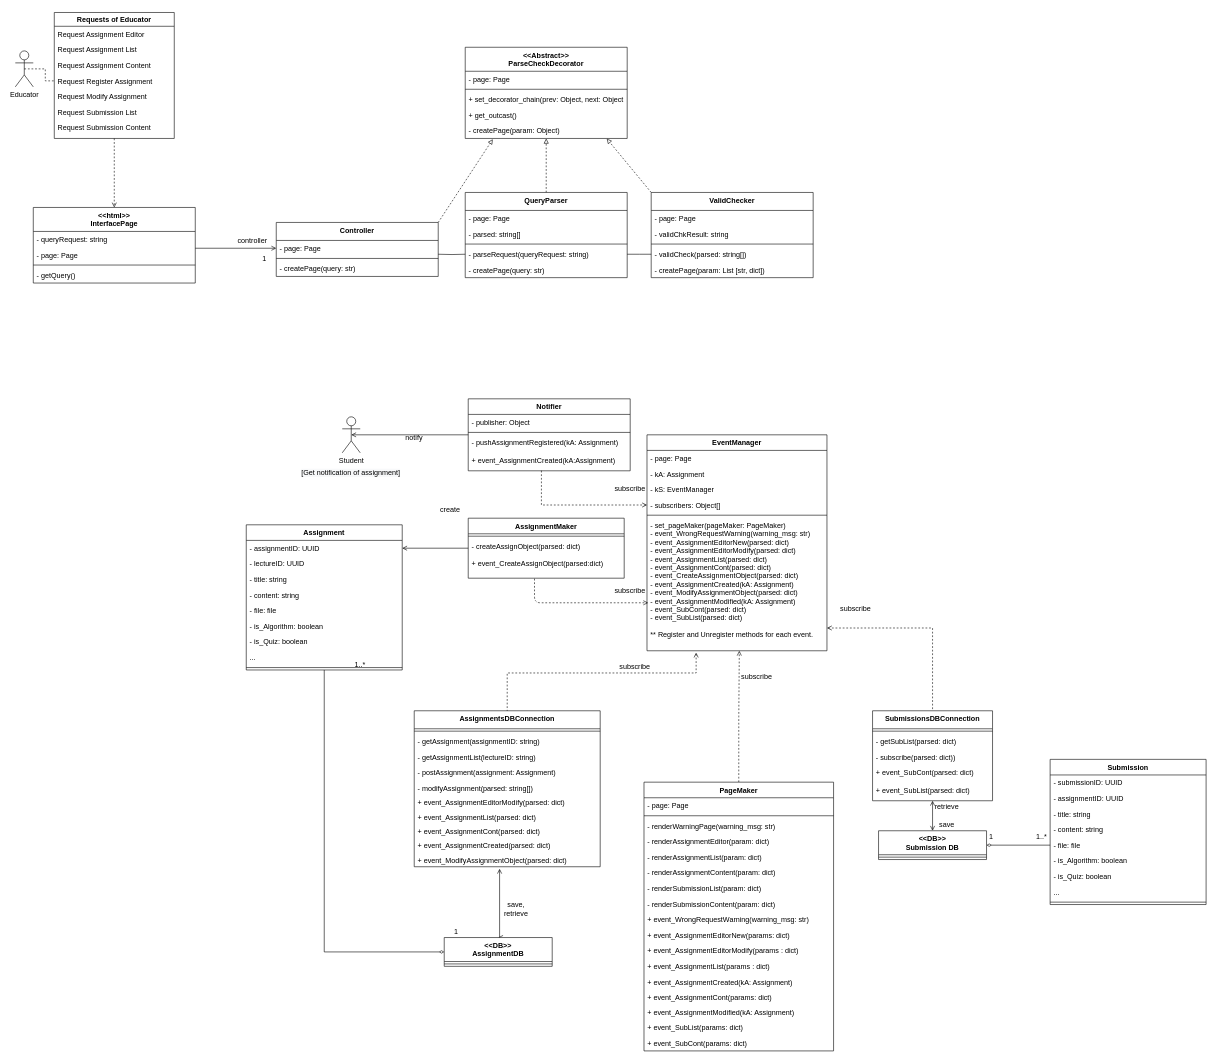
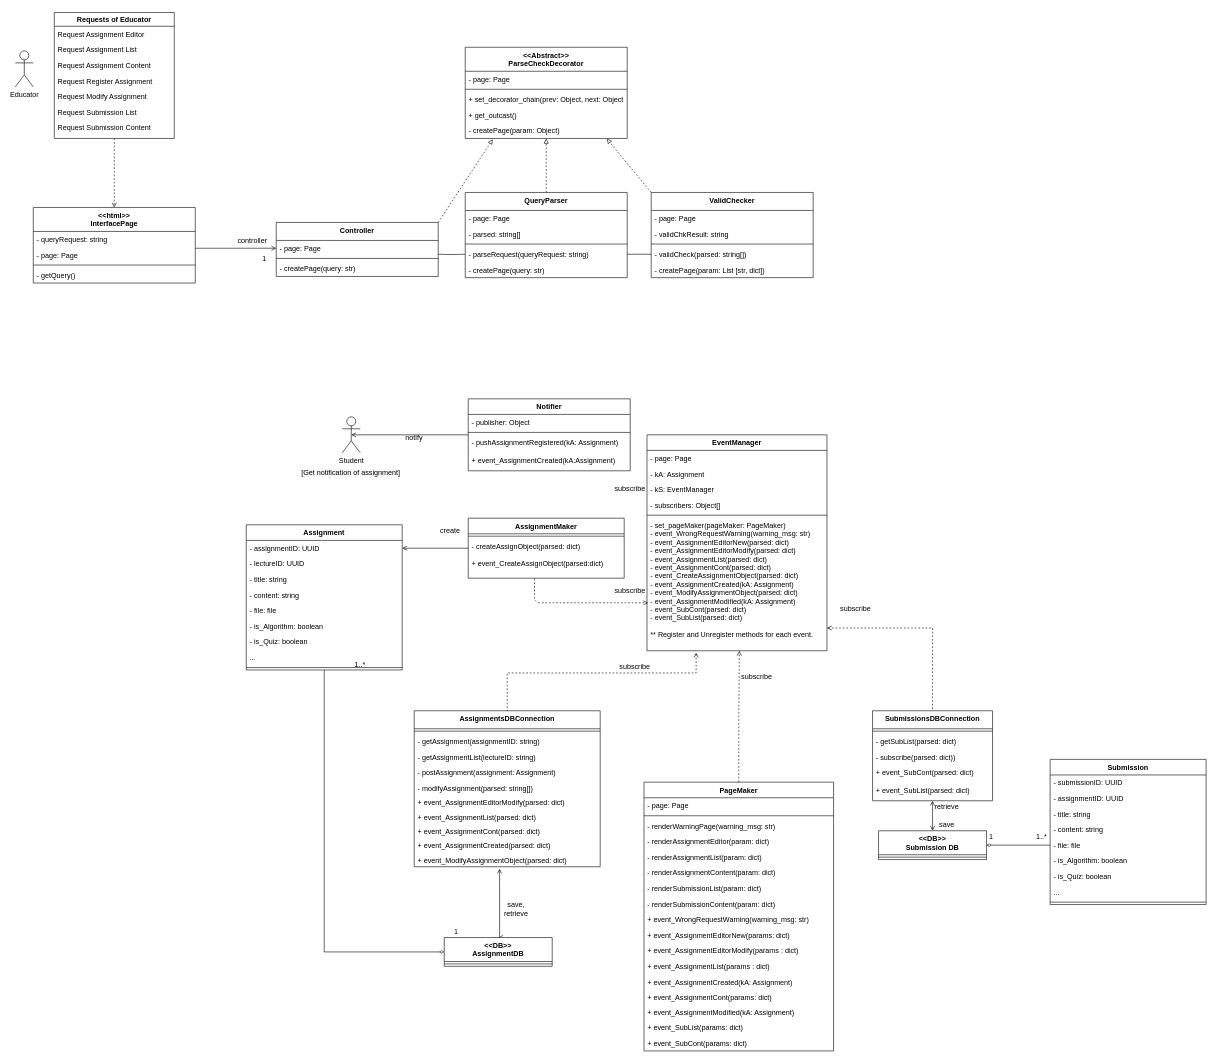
(45, 71) -> none
(542, 490) -> none
(450, 510) -> (450, 531)
